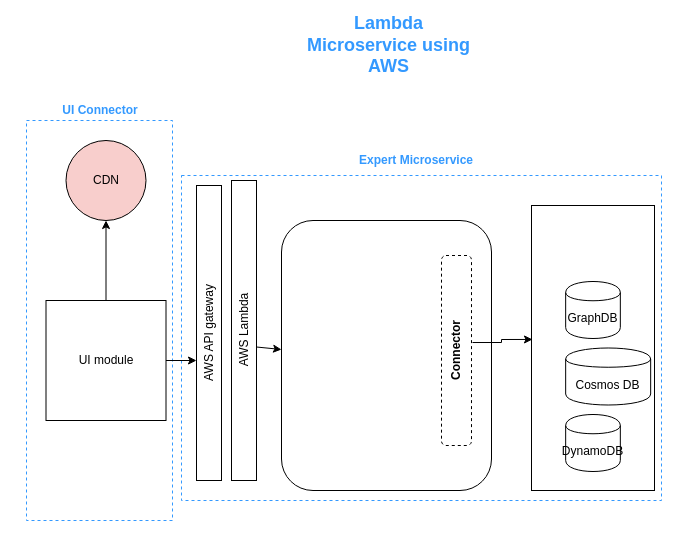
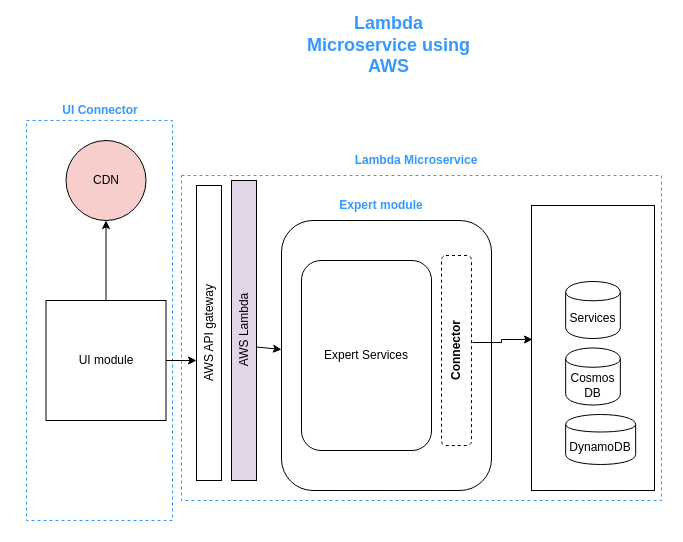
(417, 161) -> (417, 161)
none -> (382, 206)
(593, 319) -> (593, 319)
(244, 331) -> (244, 331)
none -> (367, 356)
(608, 377) -> (593, 377)
(593, 443) -> (601, 440)
